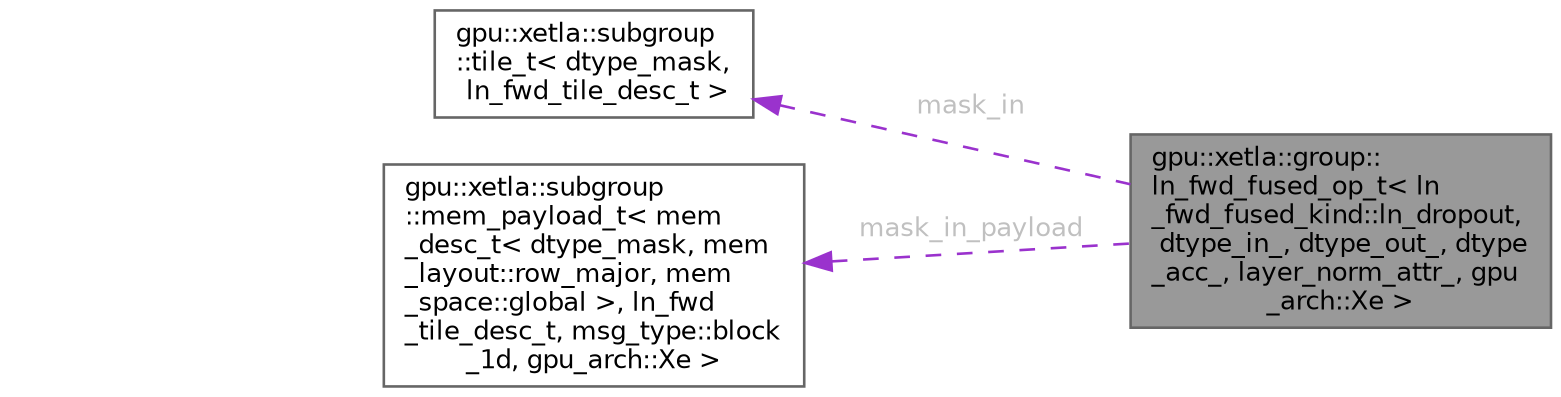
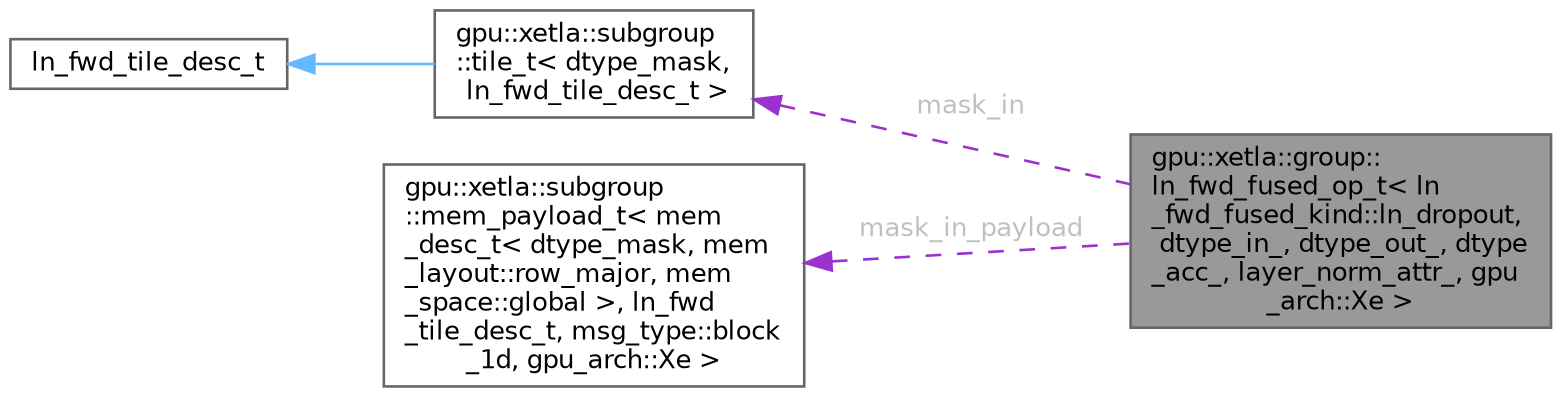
none -> (149, 64)
